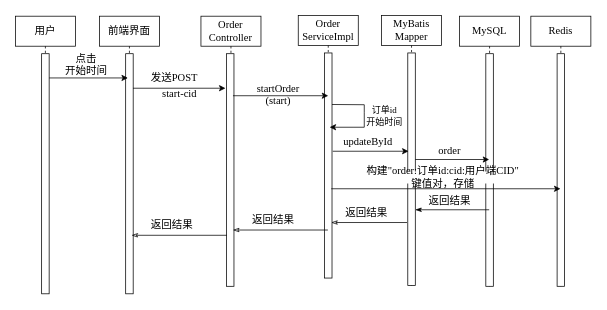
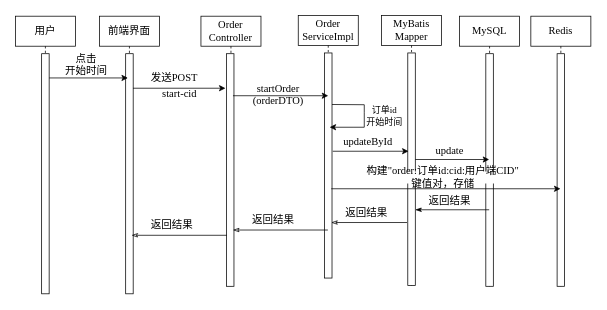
(278, 95) -> (278, 95)
(450, 151) -> (450, 151)
